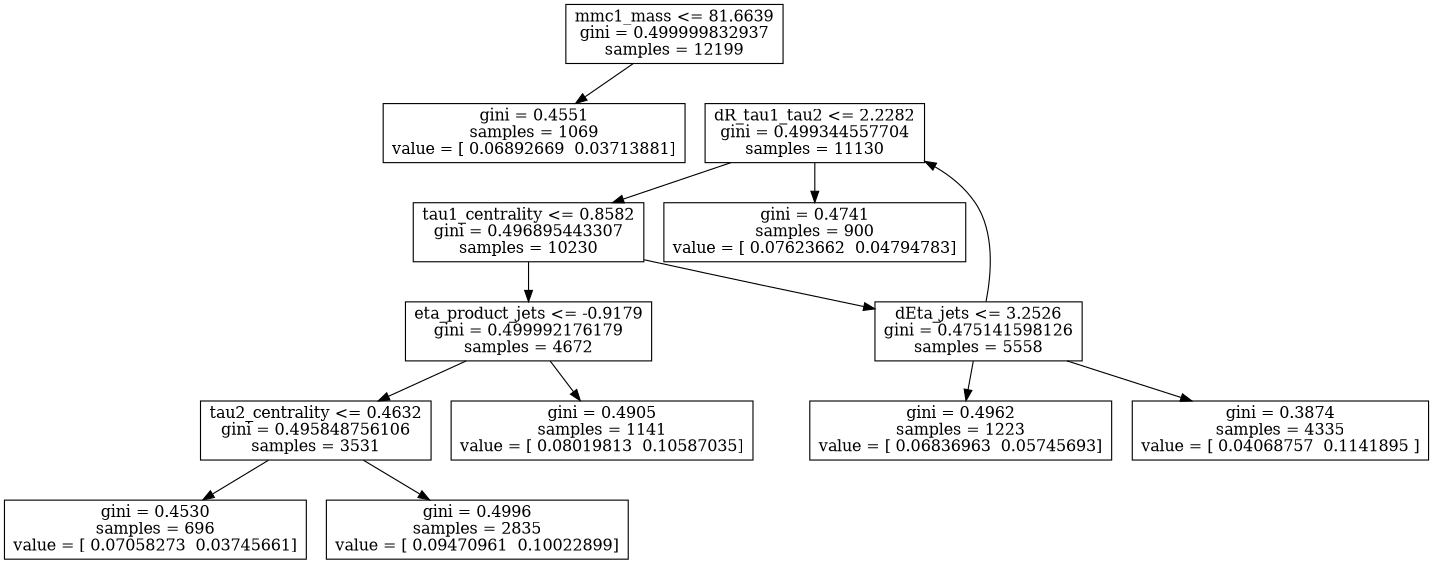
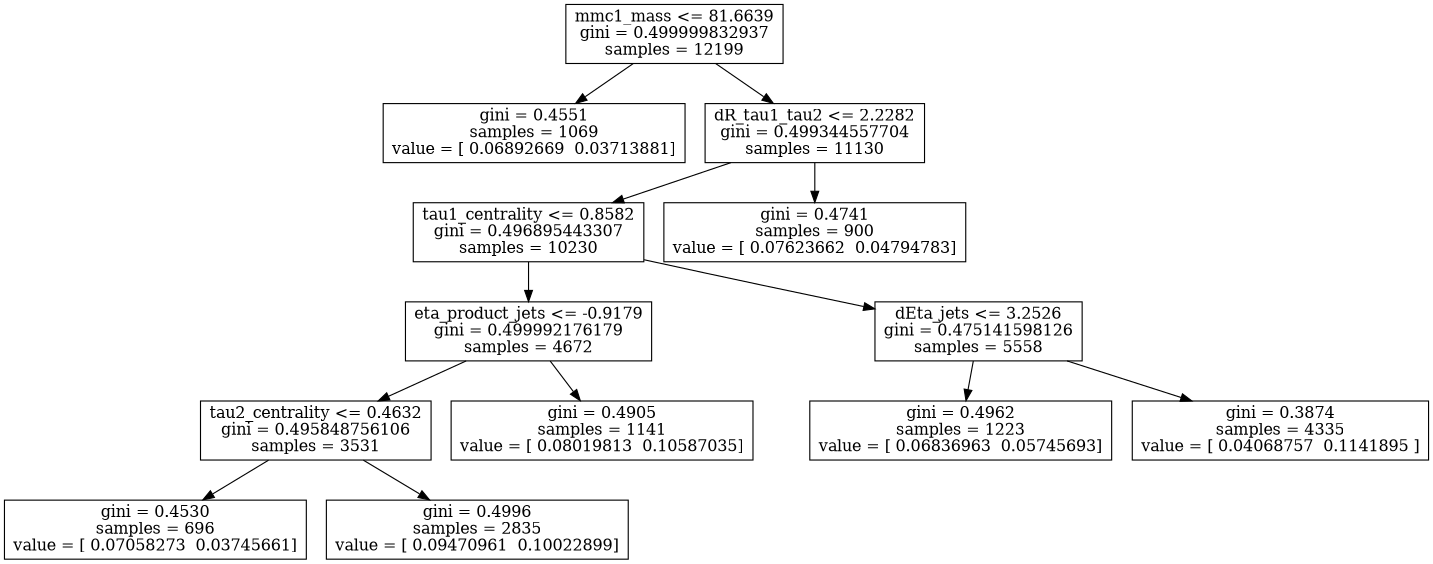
(985, 224) -> (740, 80)
